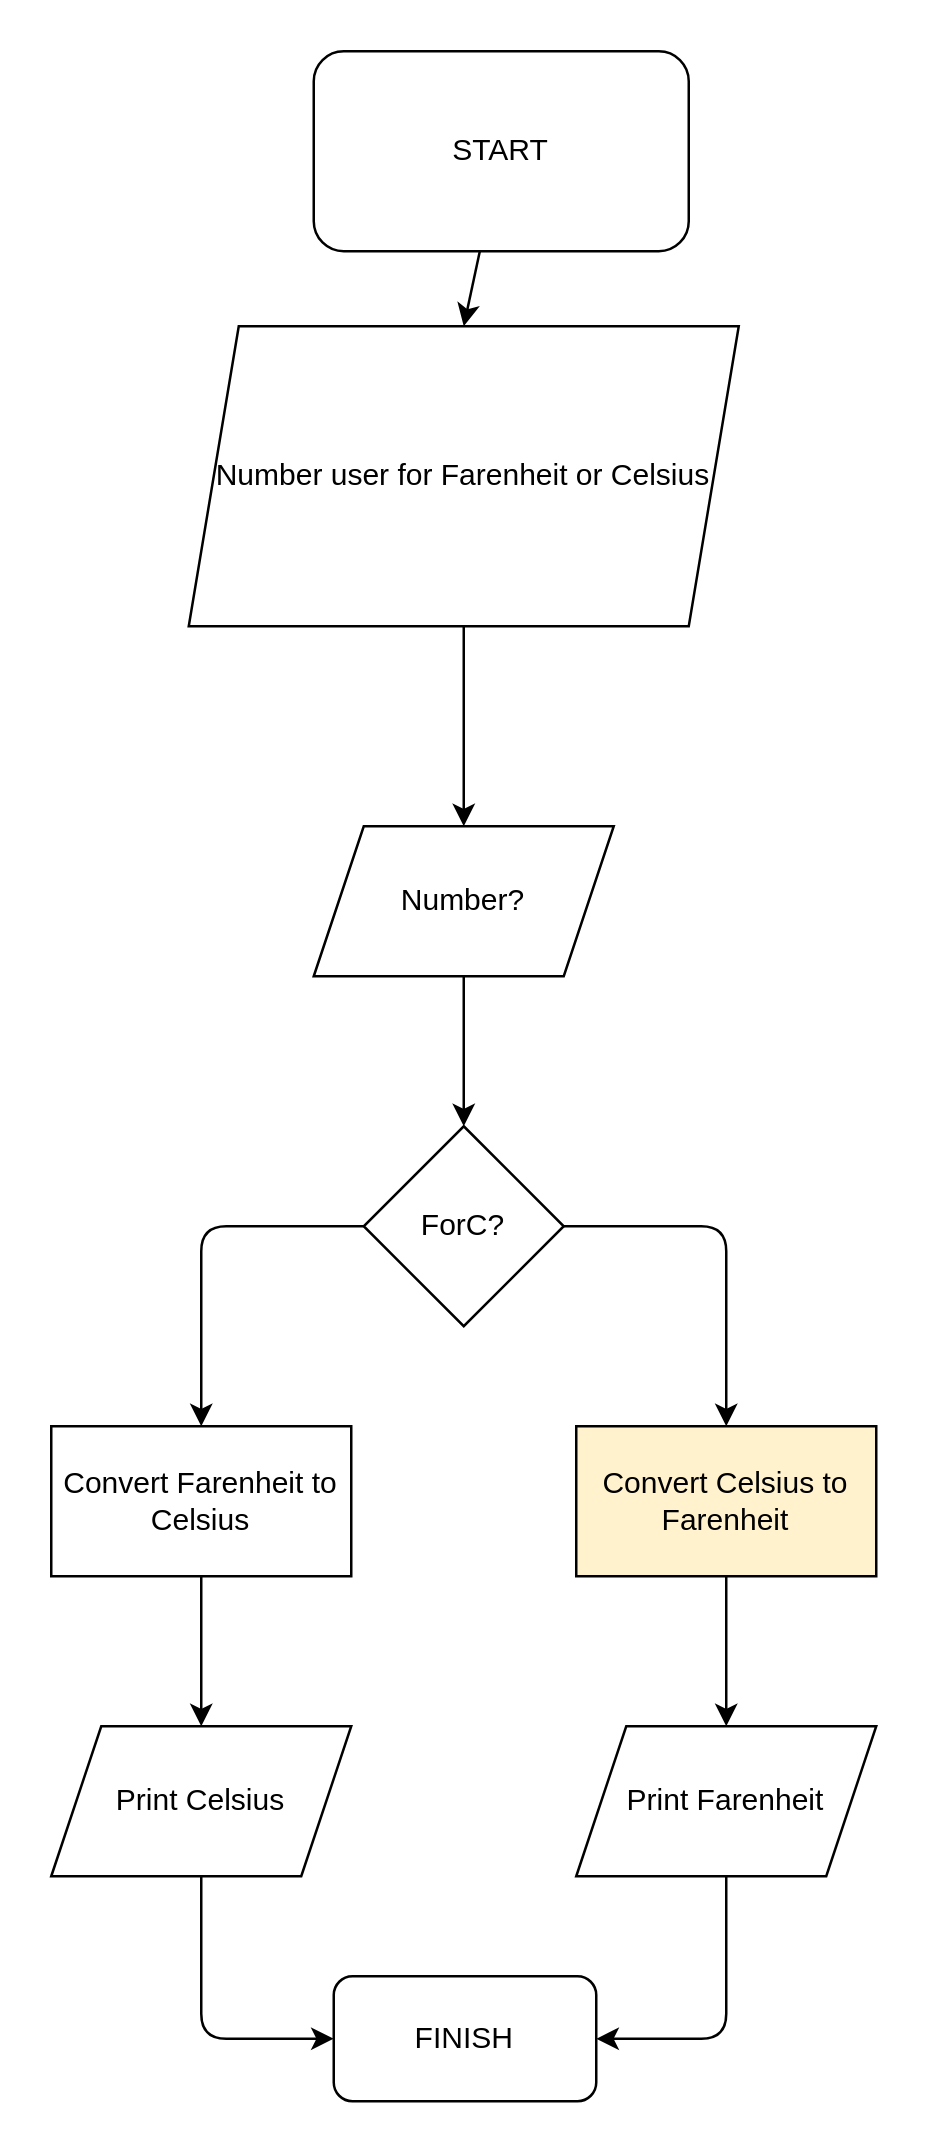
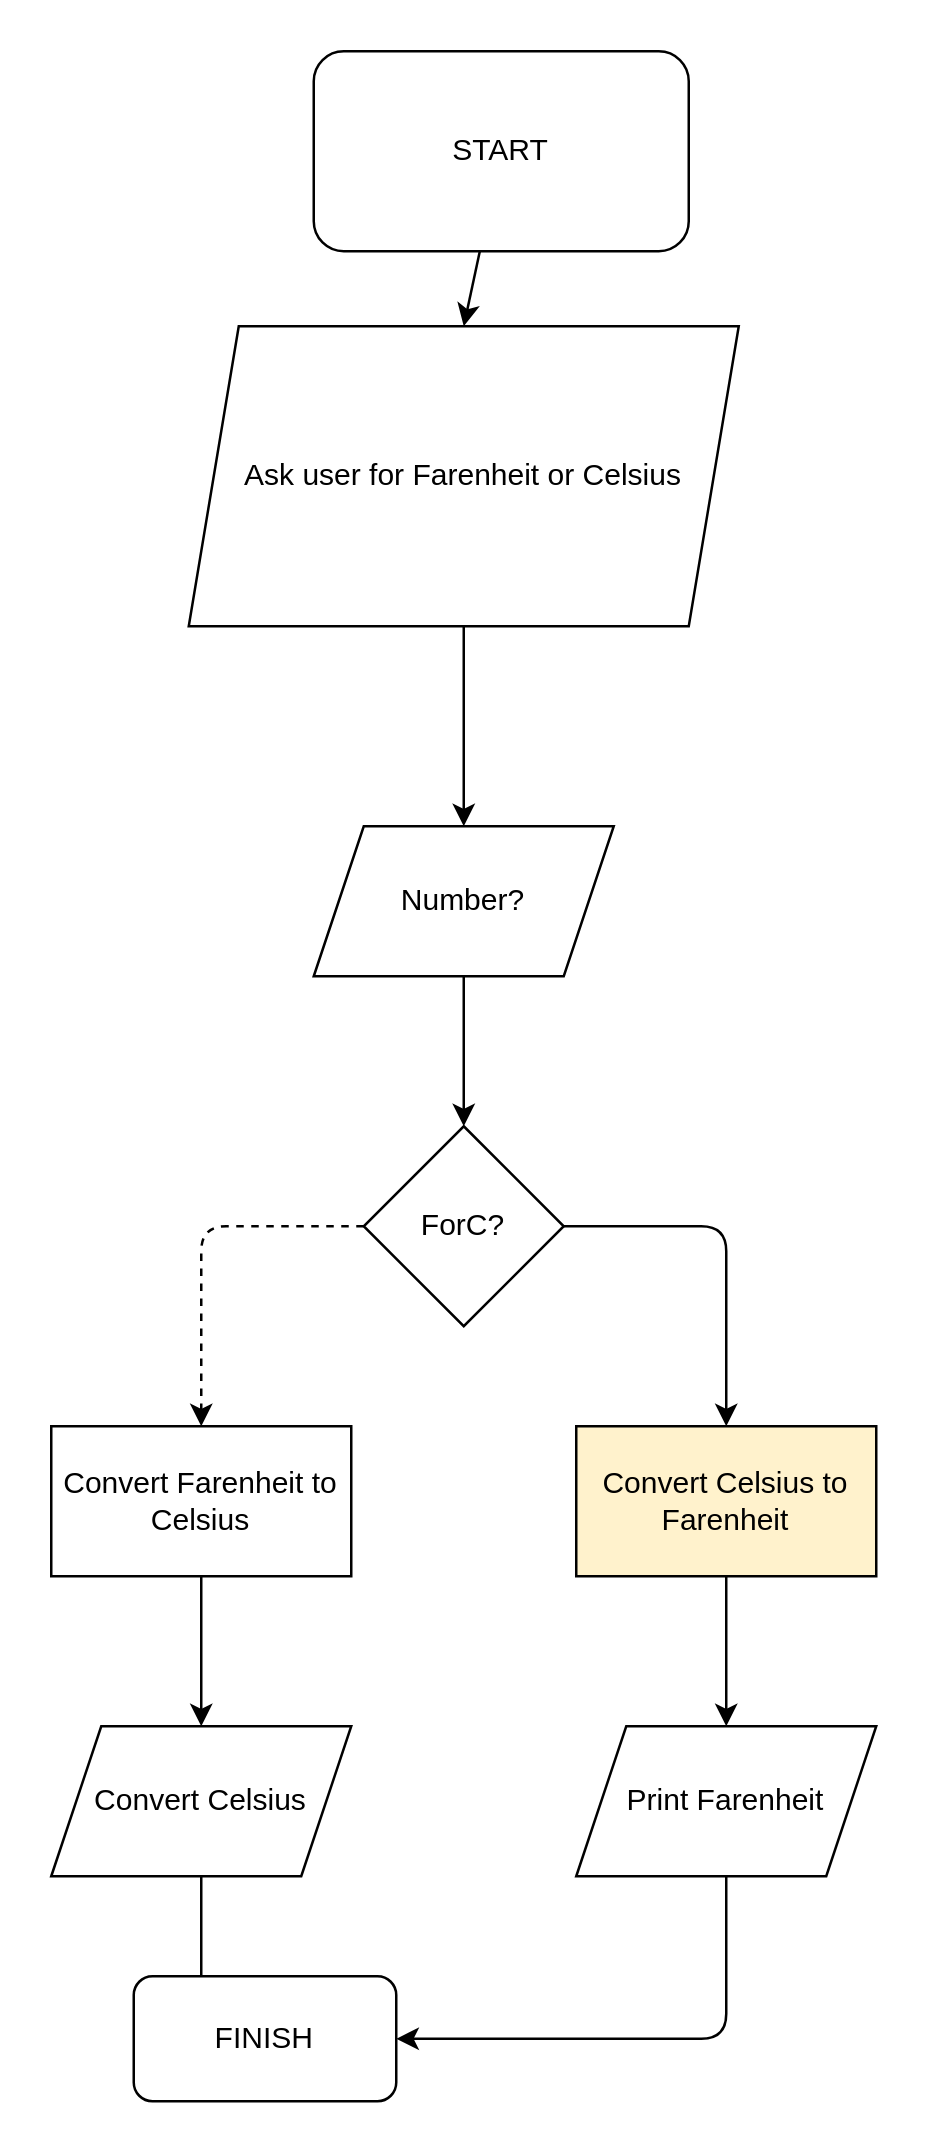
(464, 476) -> (464, 476)
(202, 1244) -> (202, 1244)
(201, 1801) -> (201, 1801)
(465, 2039) -> (265, 2039)
